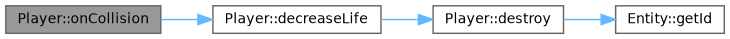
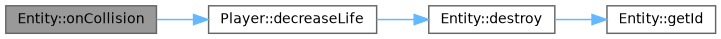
(83, 20) -> (81, 20)
(498, 20) -> (492, 20)
